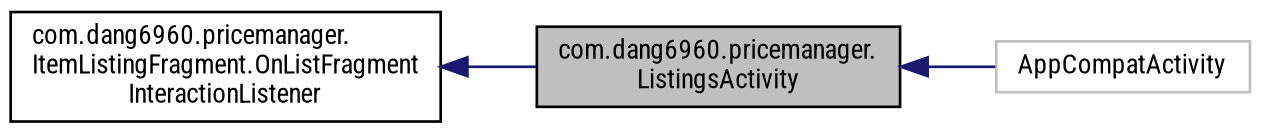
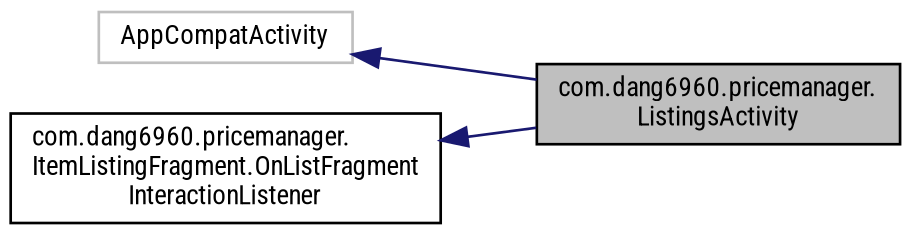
(962, 67) -> (458, 69)
